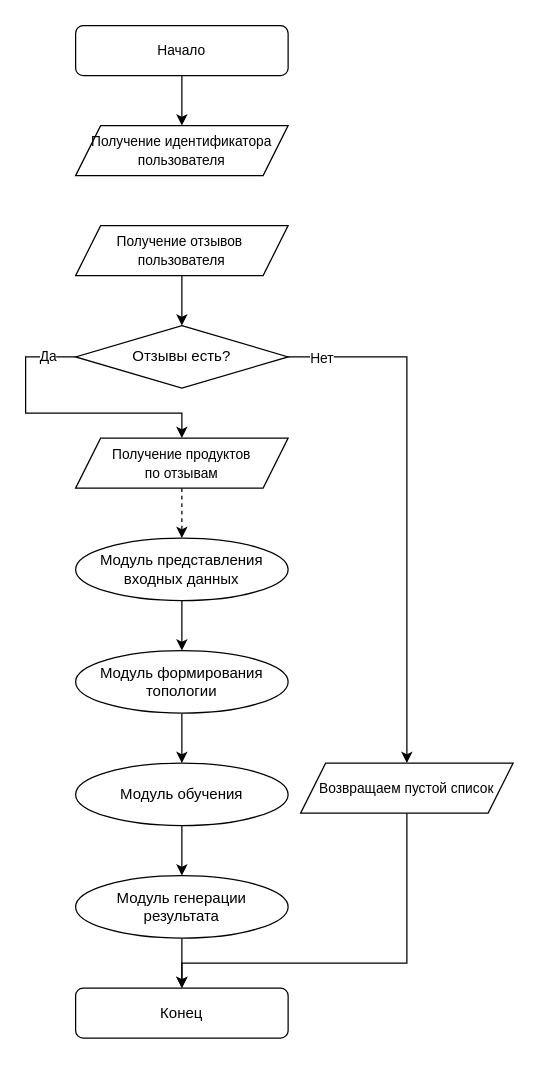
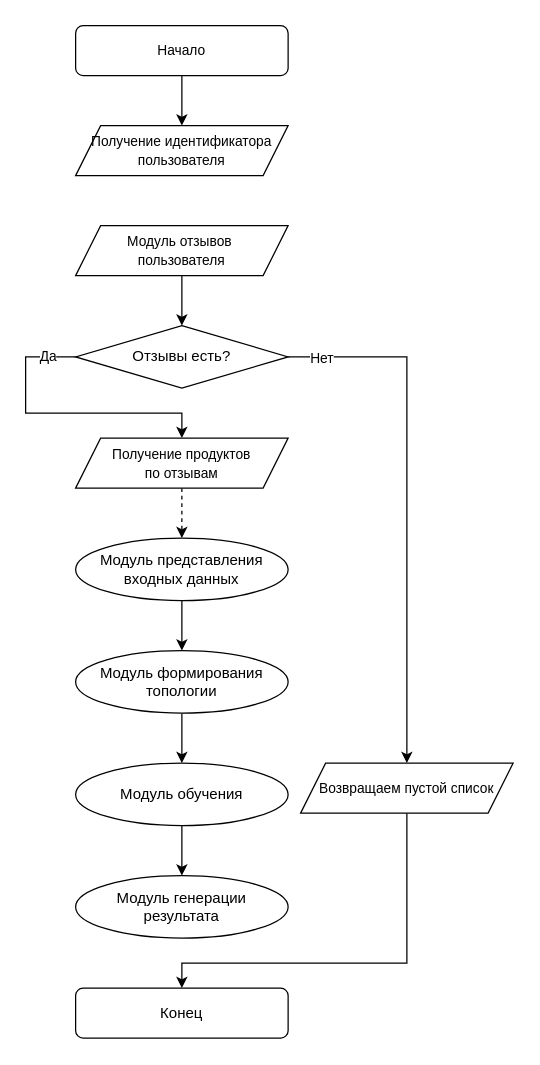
(182, 251) -> (182, 251)
(182, 949) -> none
